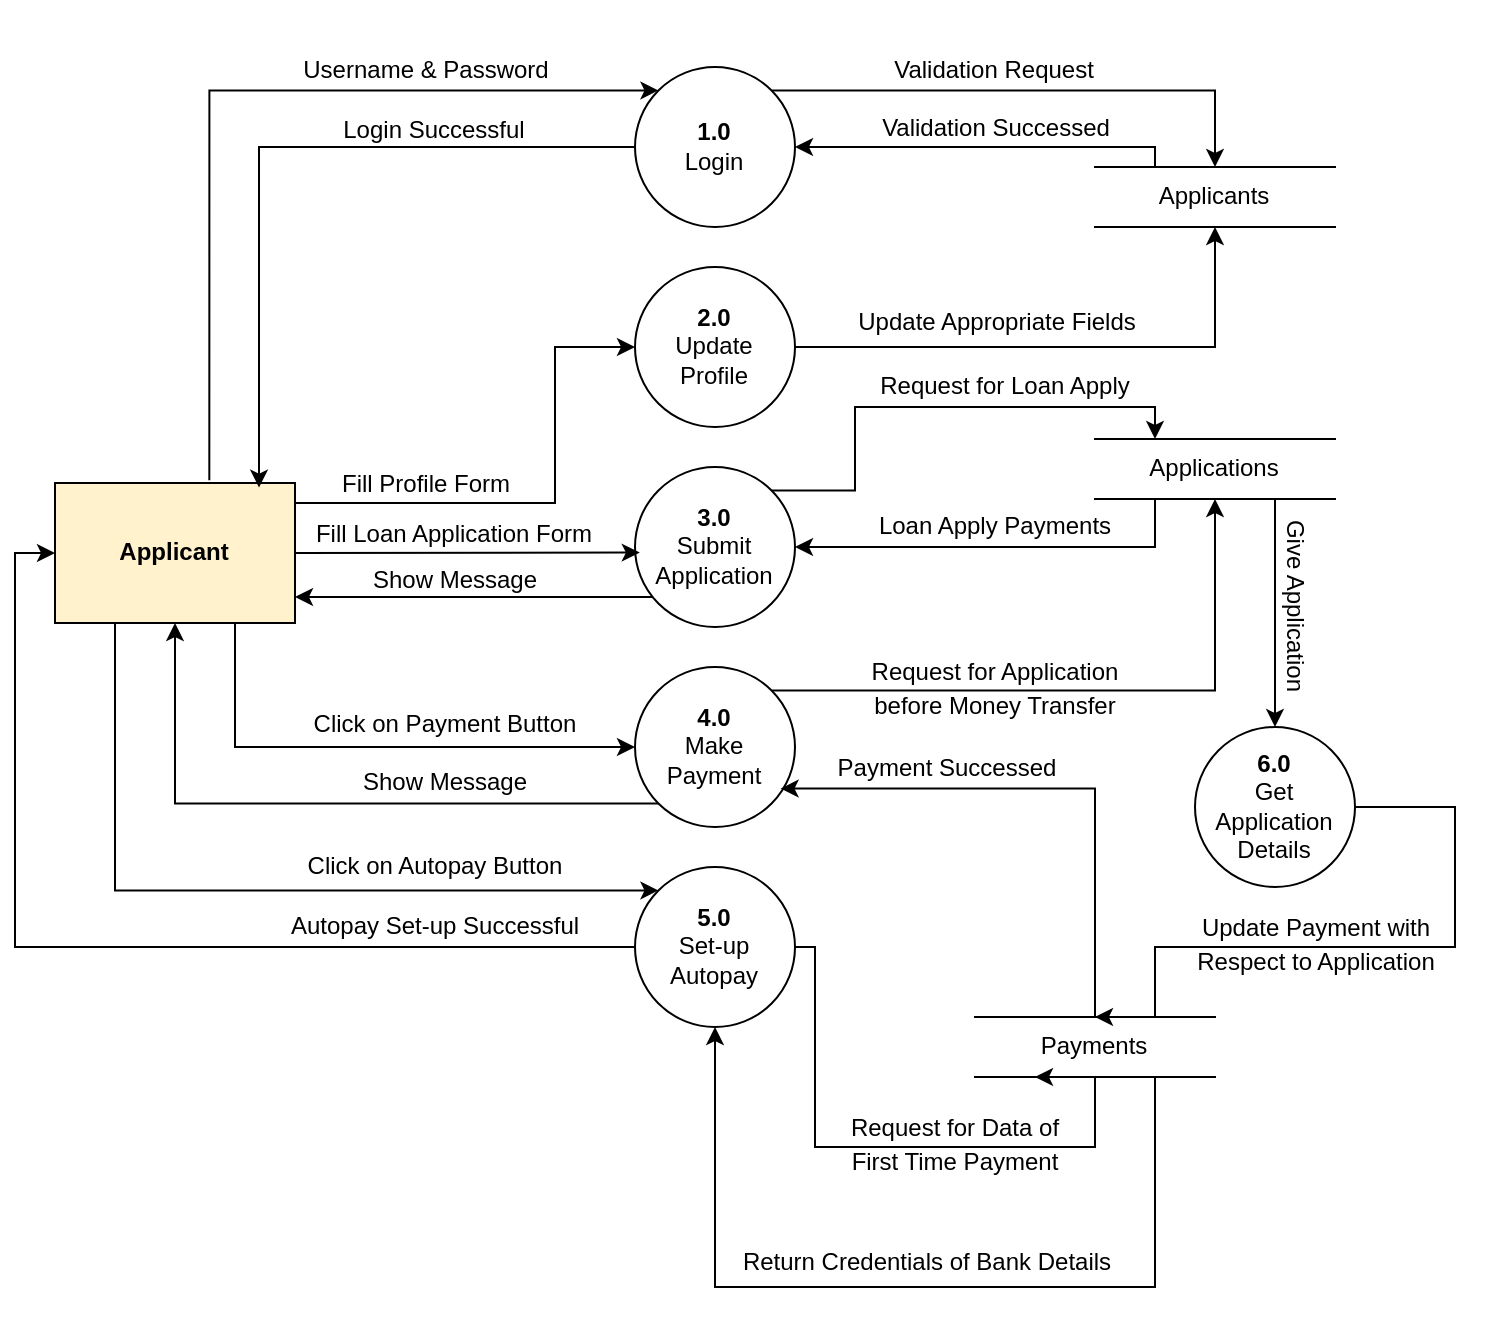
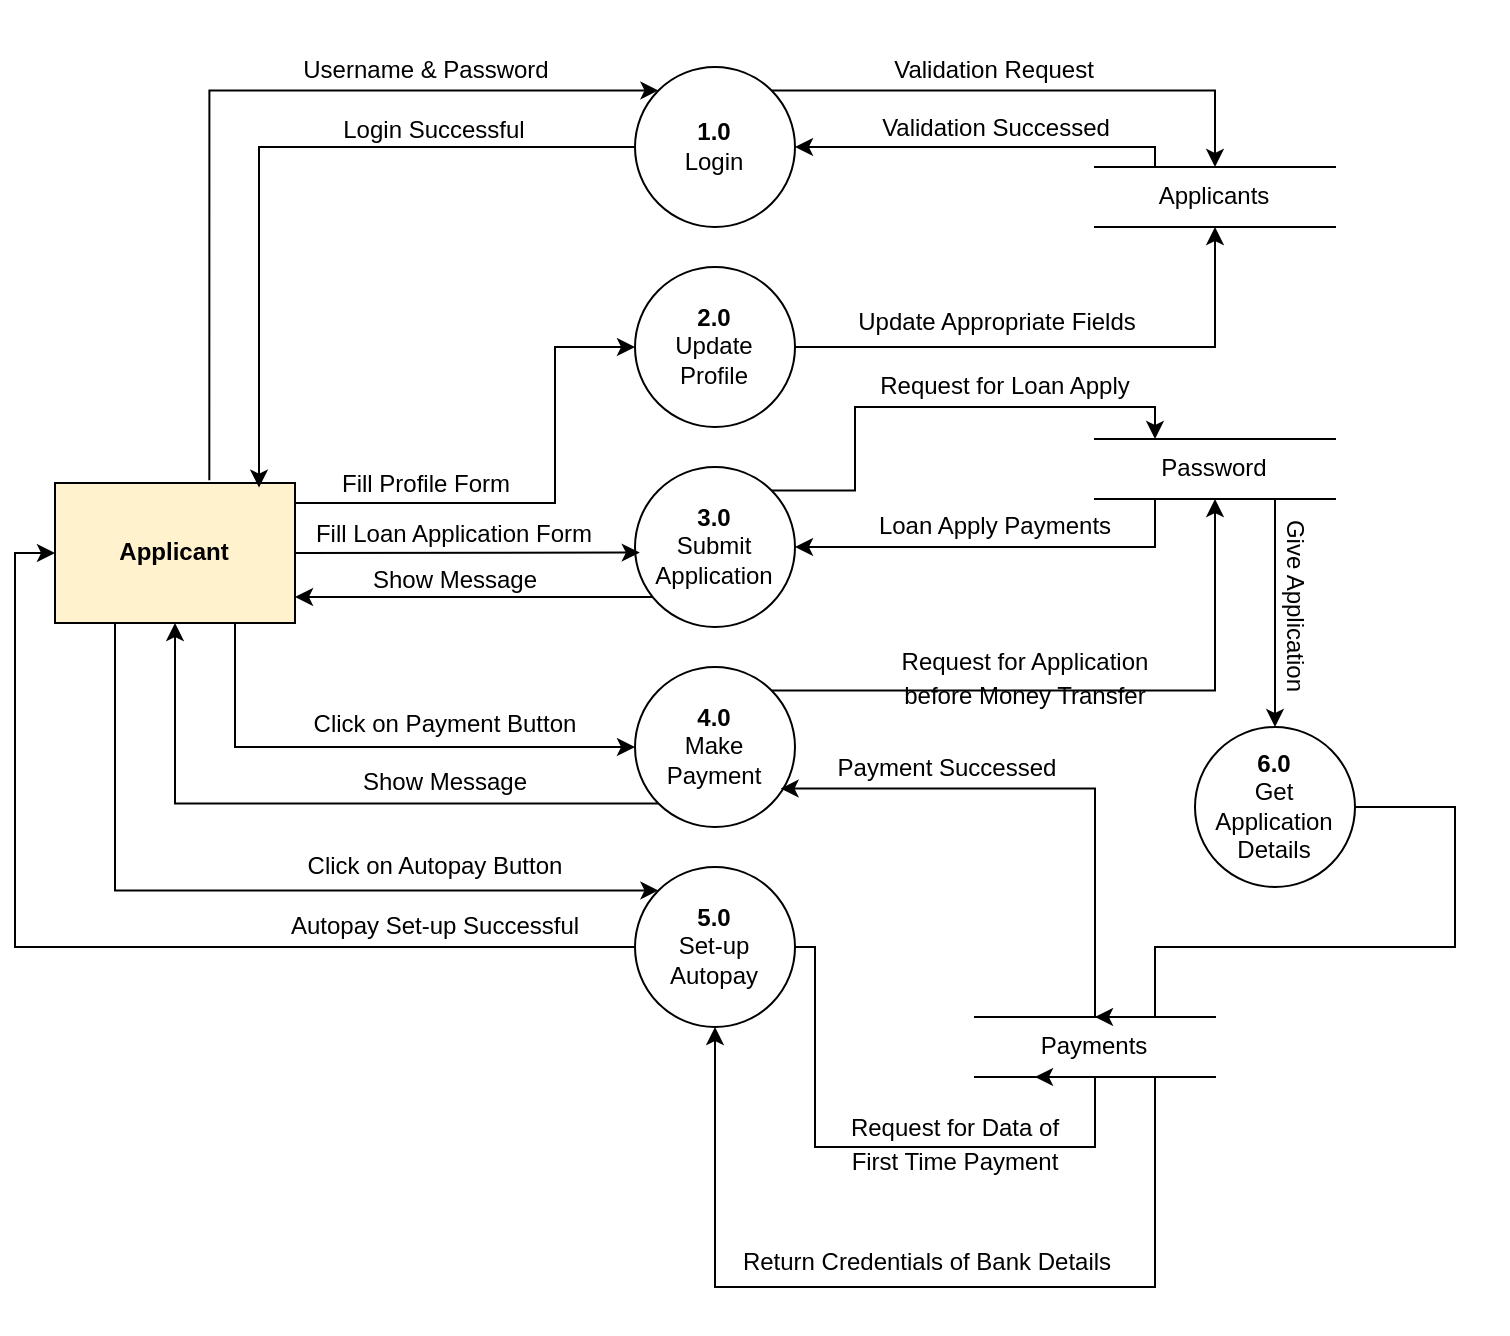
(1215, 469) -> (1215, 469)
(995, 689) -> (1025, 679)
(1317, 945) -> none
